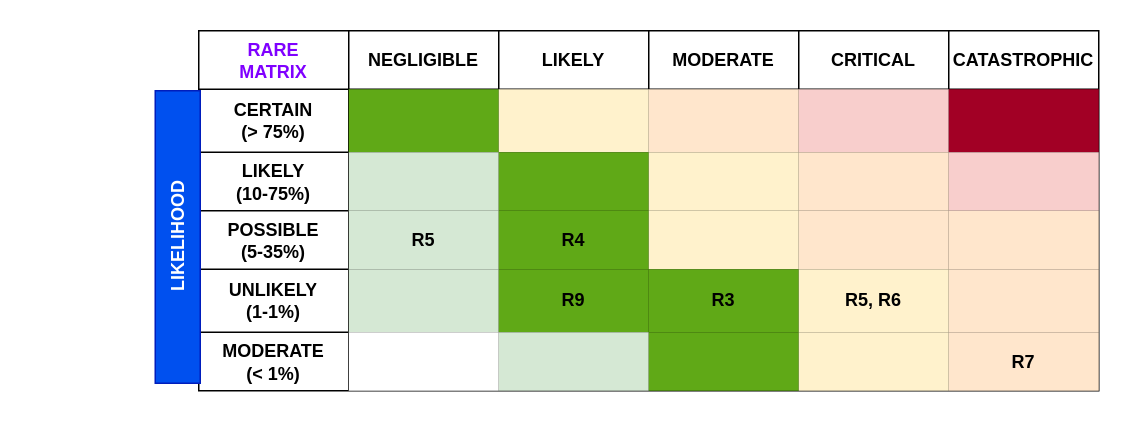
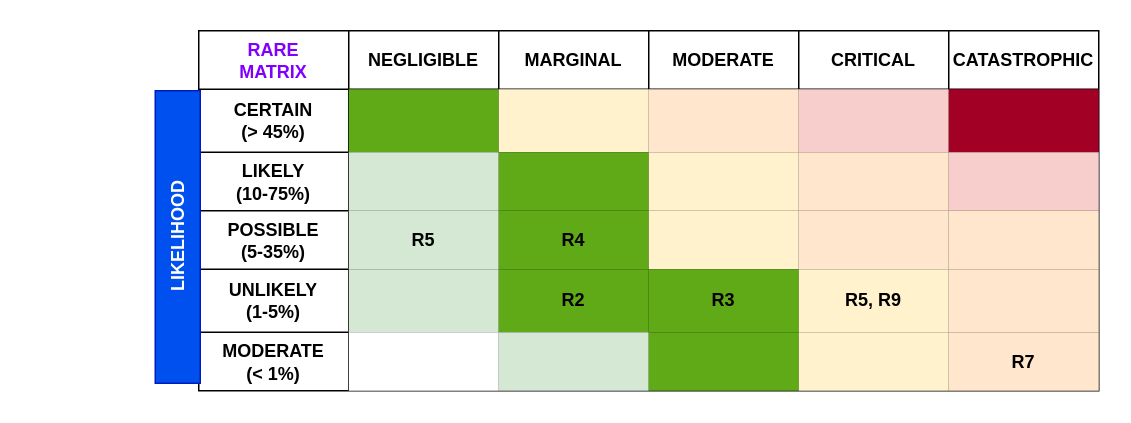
(574, 61) -> (574, 61)
(274, 121) -> (274, 121)
(274, 301) -> (274, 301)
(574, 301) -> (574, 301)
(874, 301) -> (874, 301)
